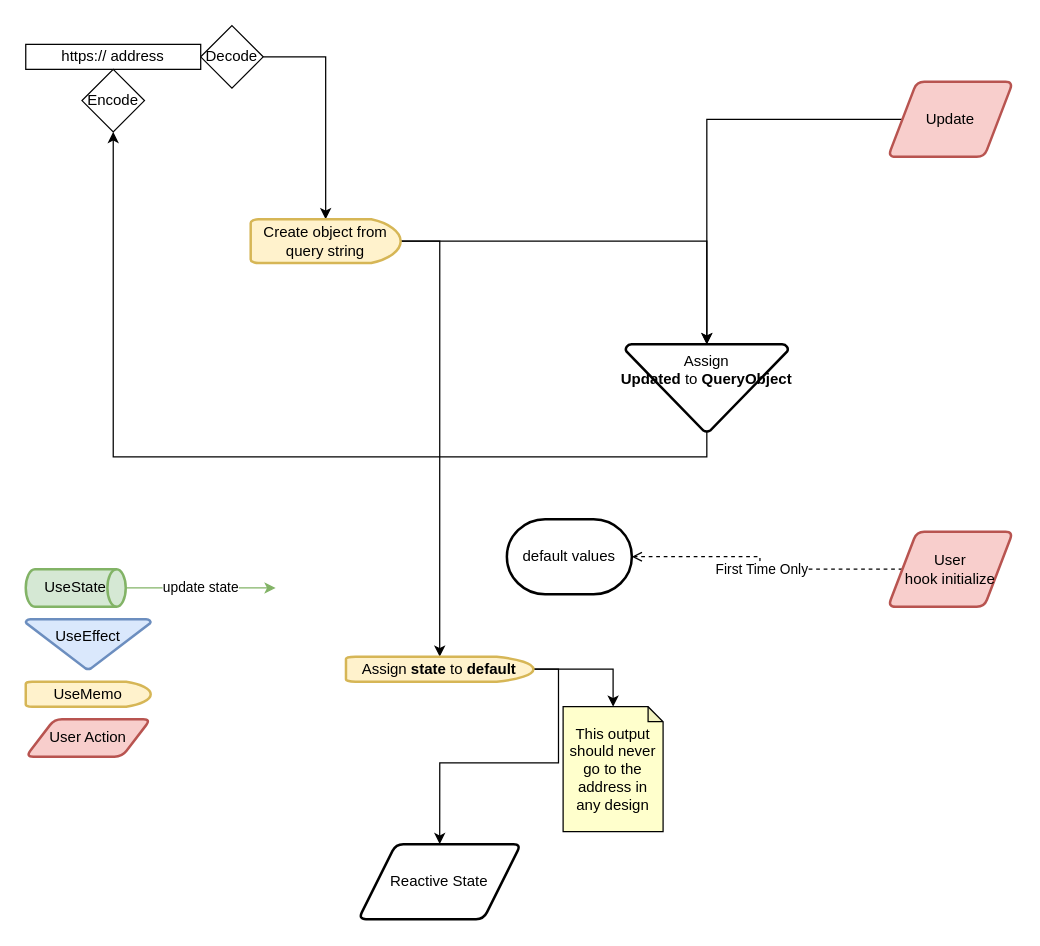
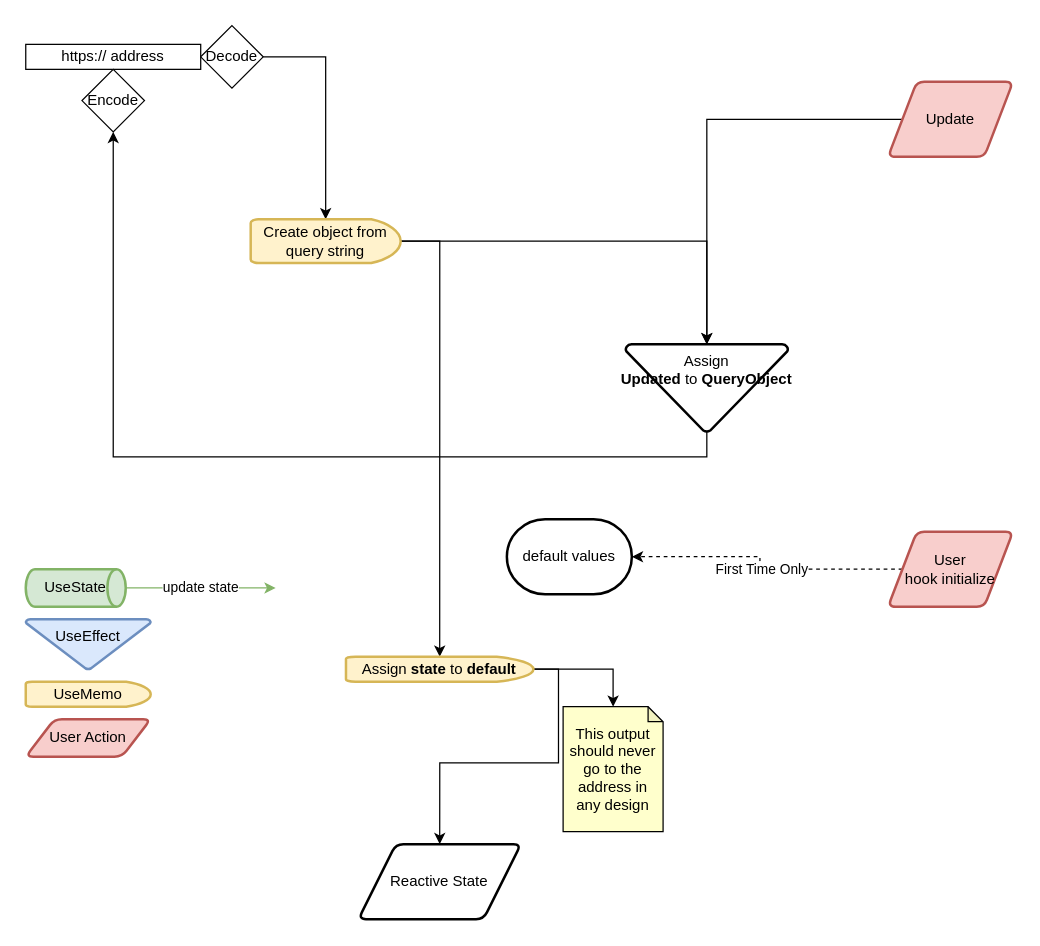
(639, 557) -> (642, 557)
